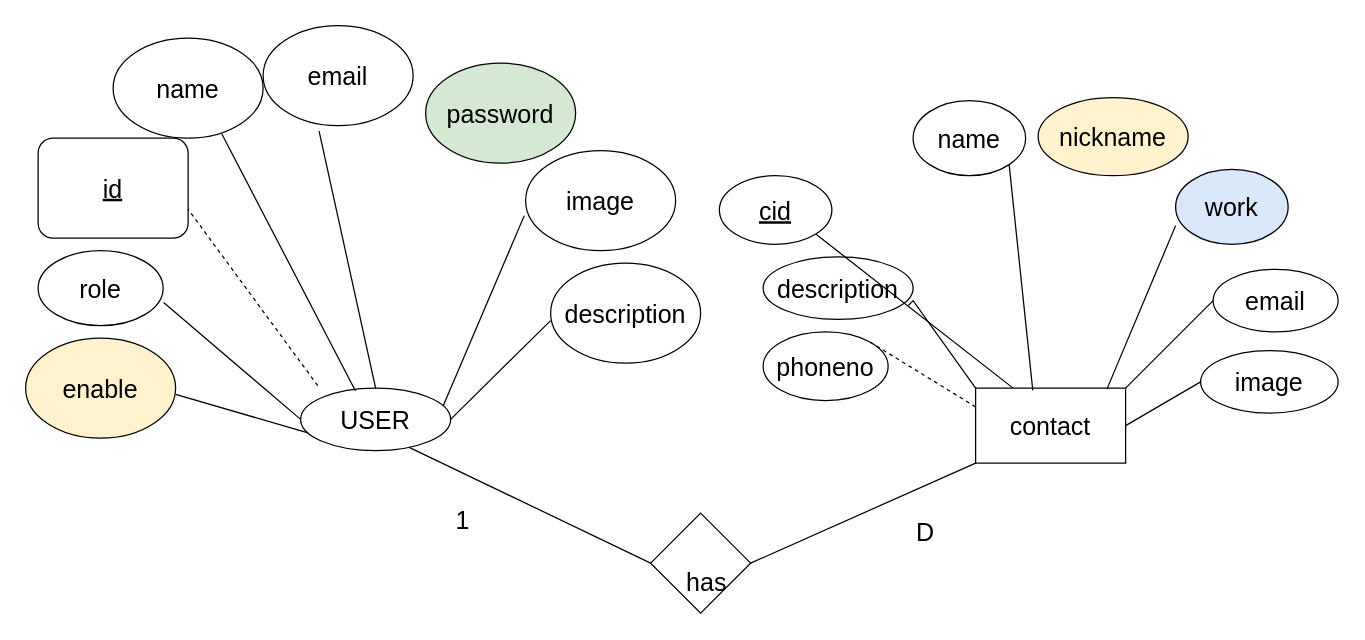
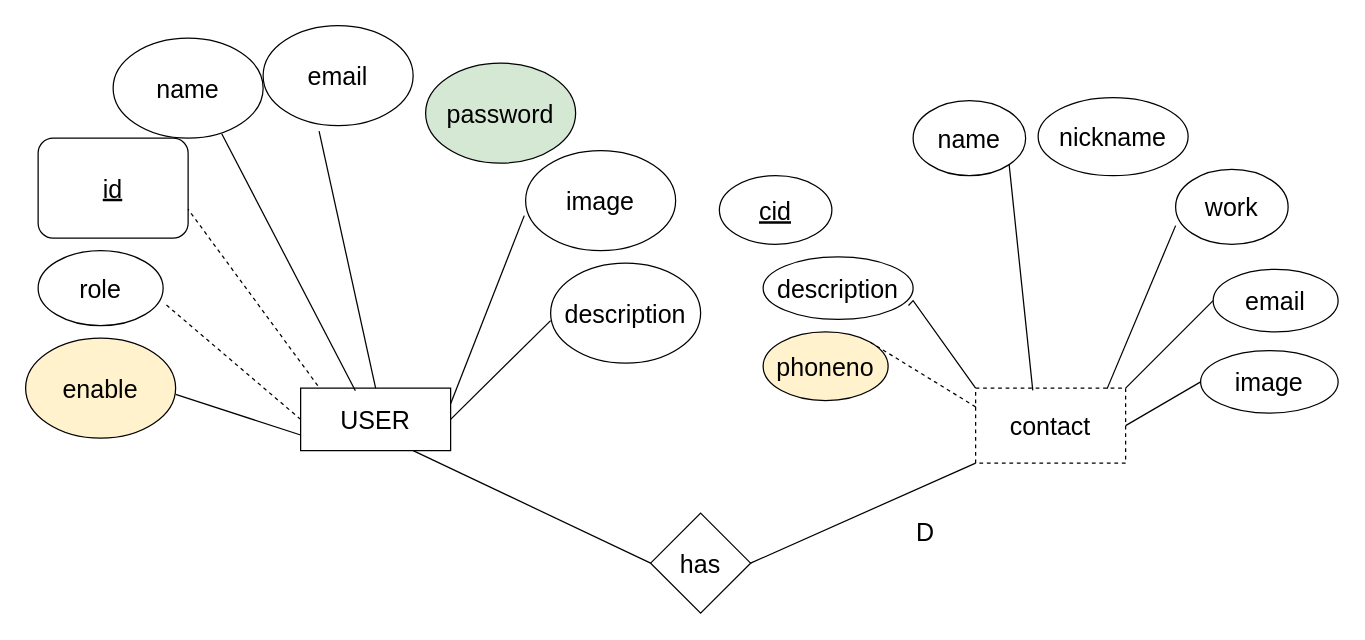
(1113, 137) -> (1113, 137)
(1232, 207) -> (1232, 207)
(869, 275) -> none
(231, 360) -> (231, 360)
(826, 366) -> (826, 366)
(376, 419) -> (376, 419)
(1051, 426) -> (1051, 426)
(463, 519) -> none
(707, 582) -> (701, 563)
